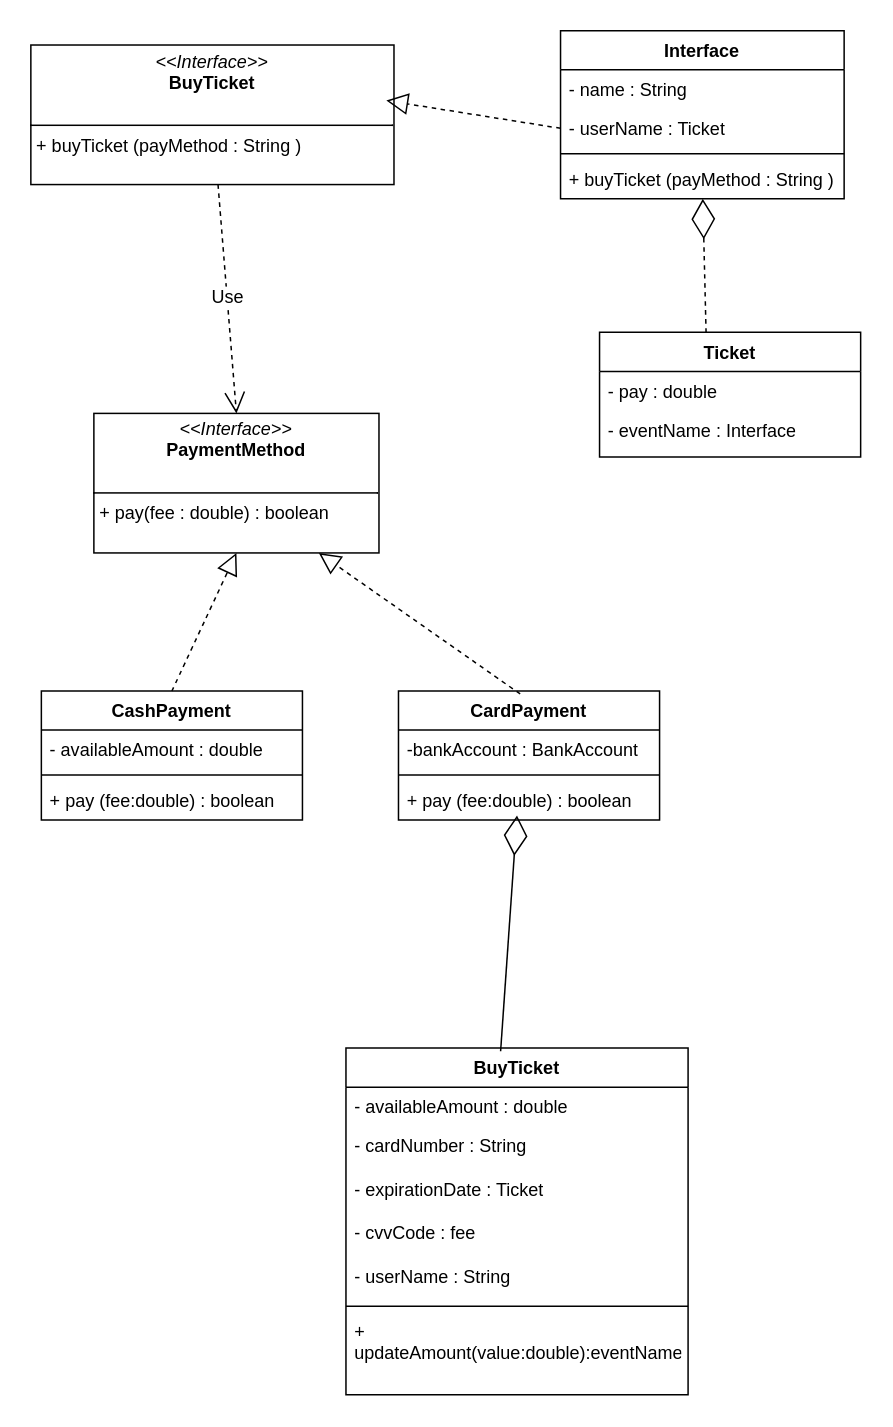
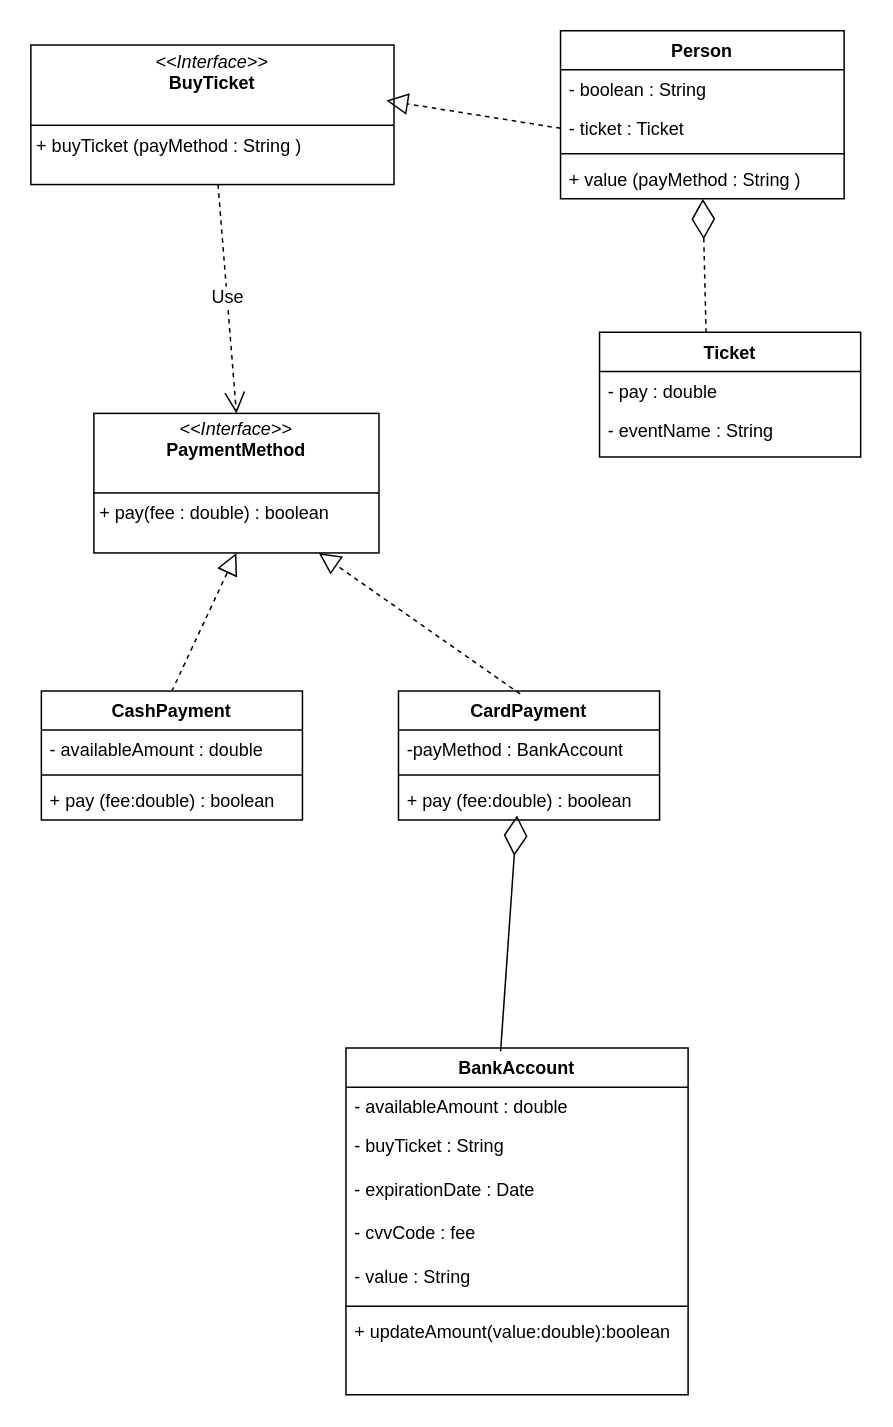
(702, 52) -> (702, 52)
(633, 91) -> (646, 91)
(653, 130) -> (641, 130)
(704, 192) -> (697, 181)
(715, 432) -> (697, 432)
(530, 762) -> (521, 751)
(517, 1069) -> (517, 1069)
(449, 1147) -> (442, 1147)
(464, 1191) -> (457, 1191)
(439, 1278) -> (421, 1278)
(518, 1344) -> (518, 1344)
